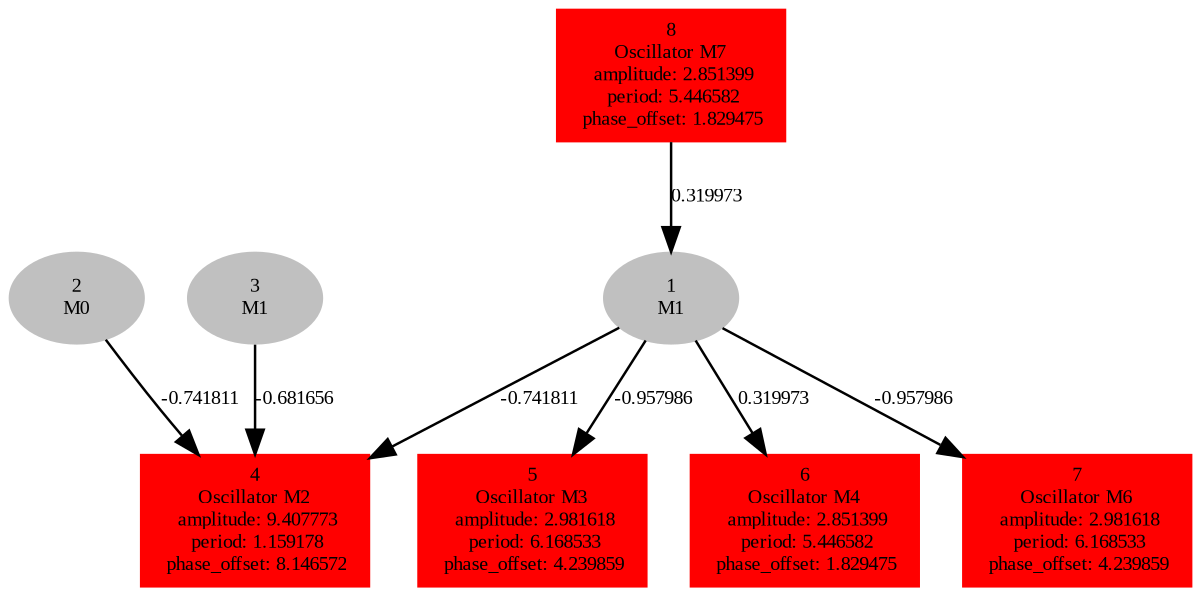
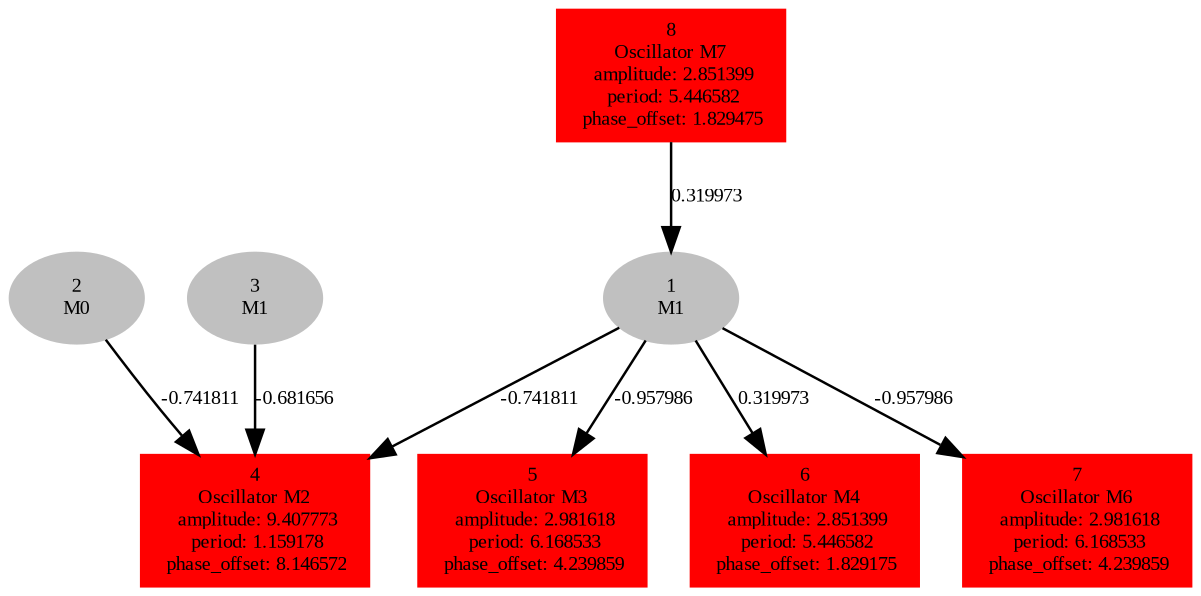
(805, 564) -> (805, 564)
